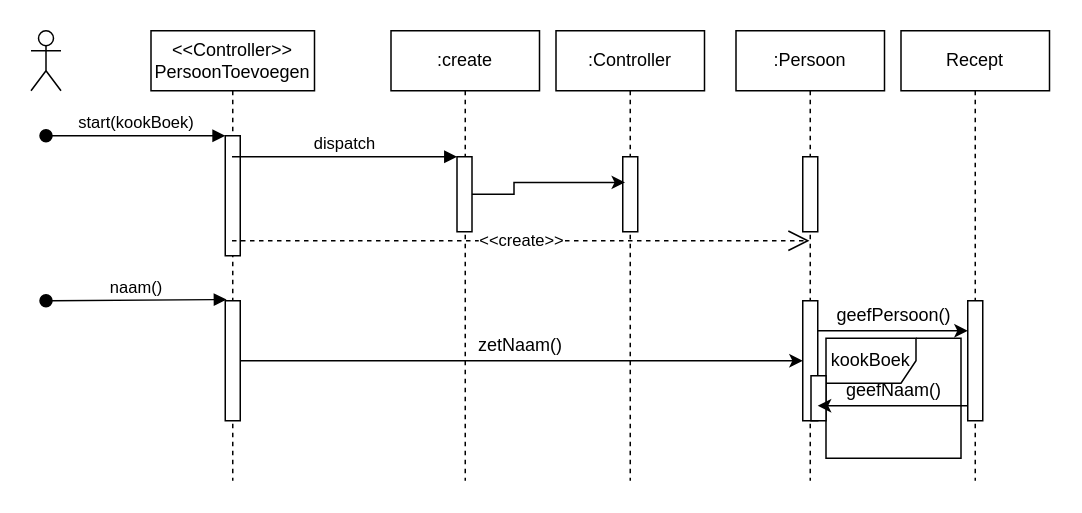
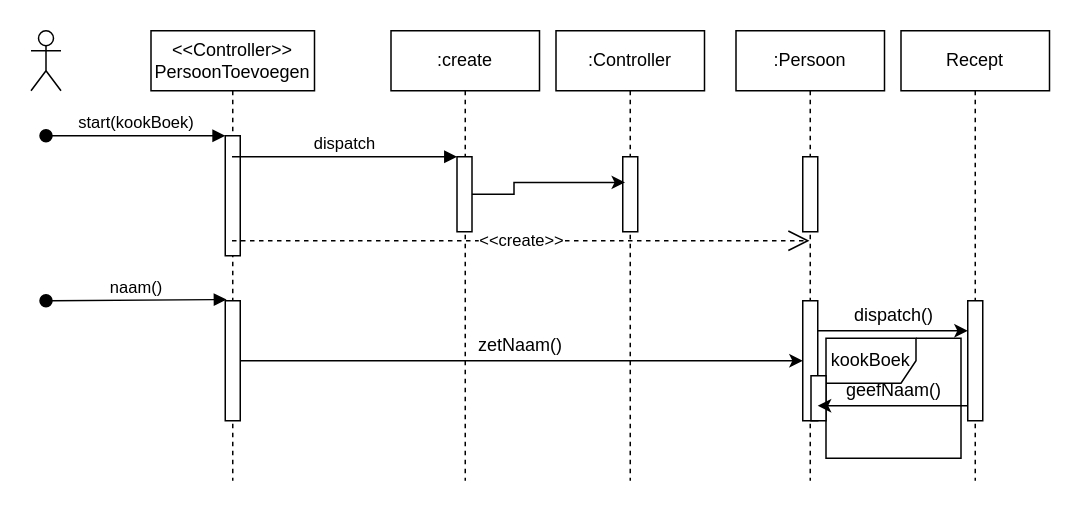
(894, 316) -> (894, 316)
